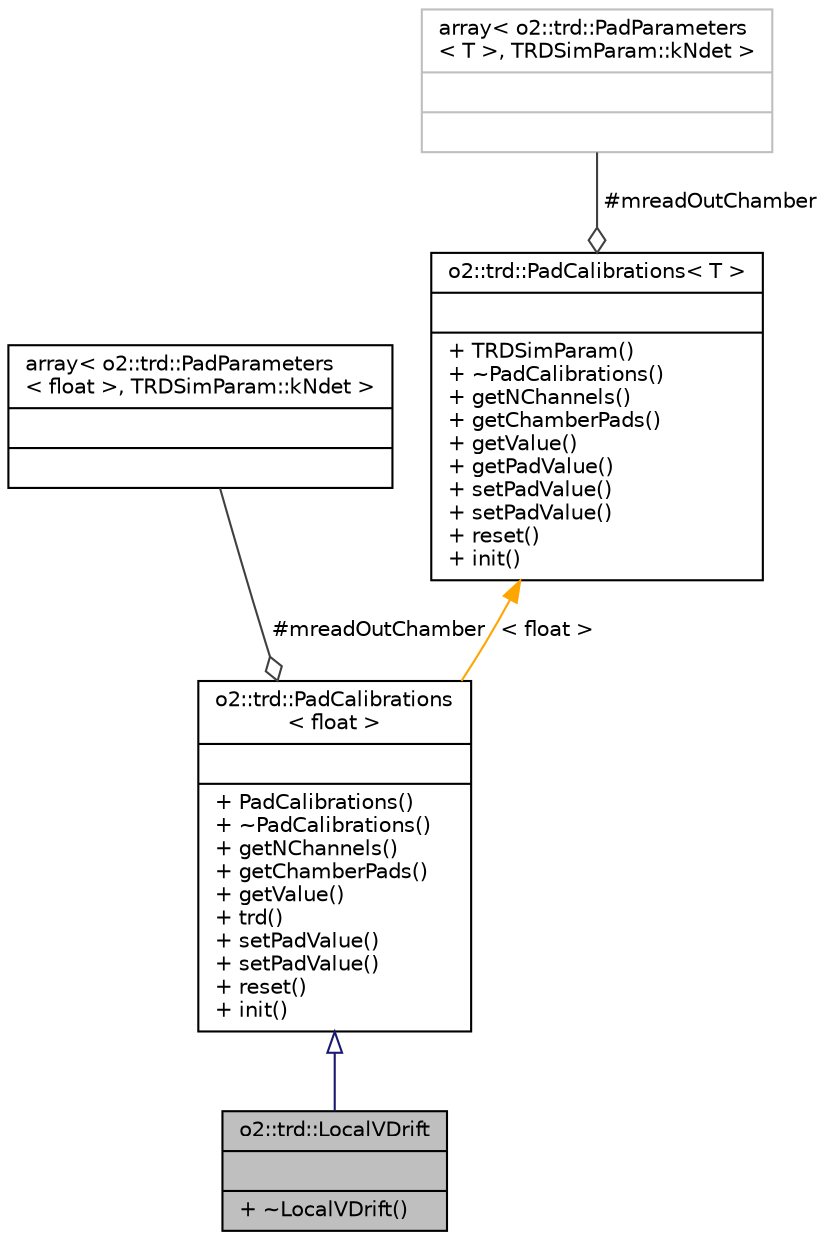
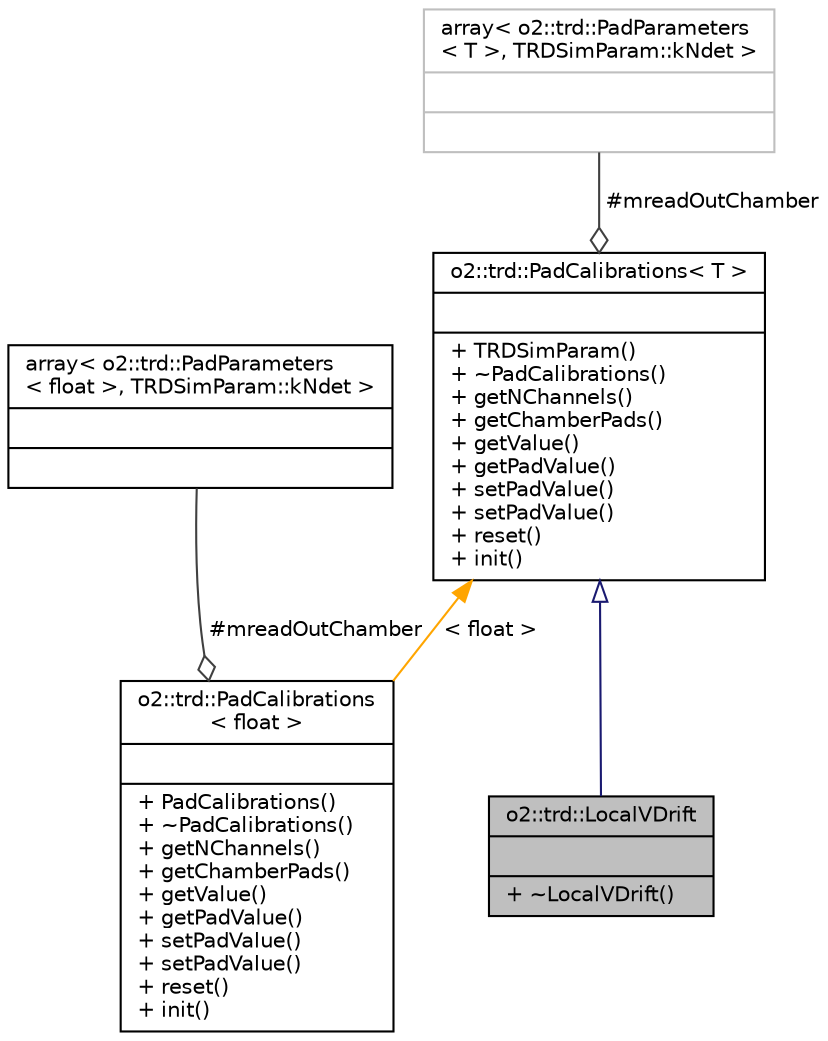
(250, 918) -> (220, 918)
(335, 1082) -> (601, 699)
